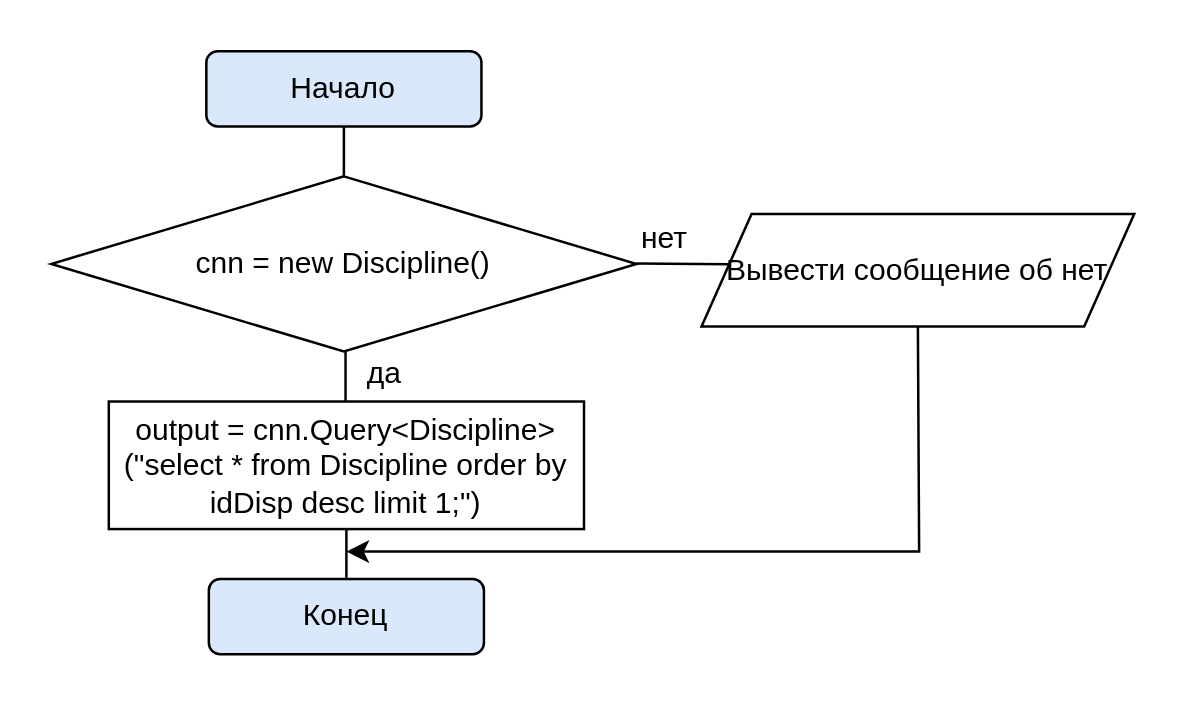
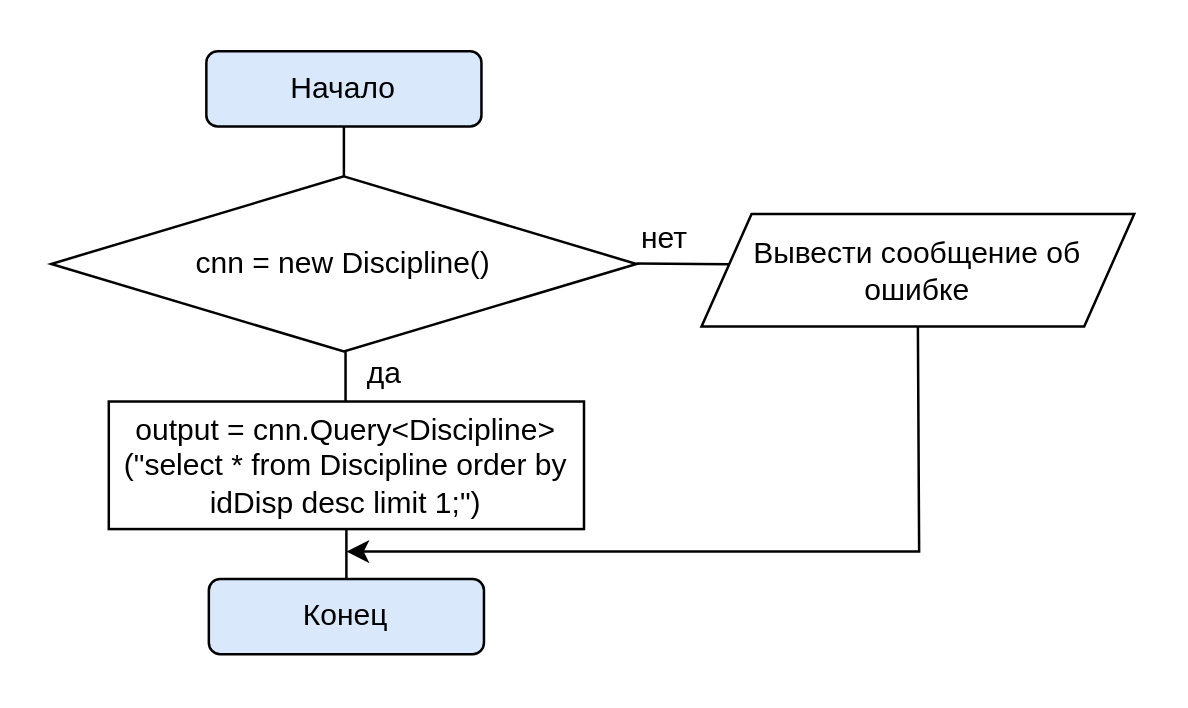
(918, 271) -> (918, 271)
